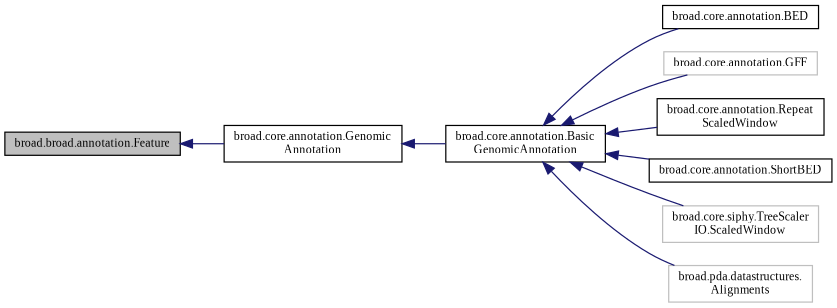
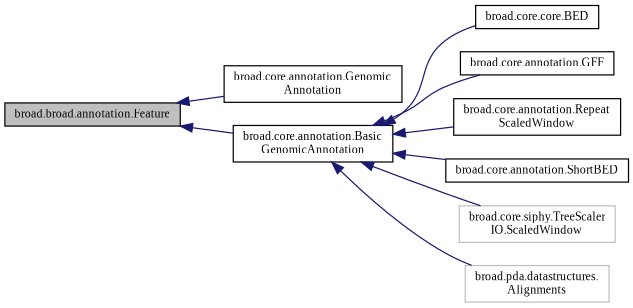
(741, 17) -> (537, 17)
(741, 63) -> (537, 63)
(430, 144) -> (213, 130)
